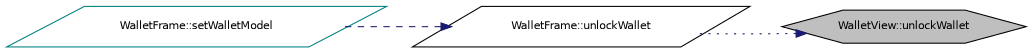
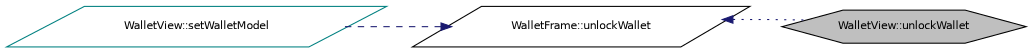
(197, 27) -> (197, 27)
(747, 34) -> (770, 20)
